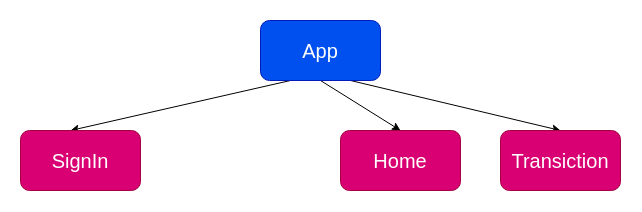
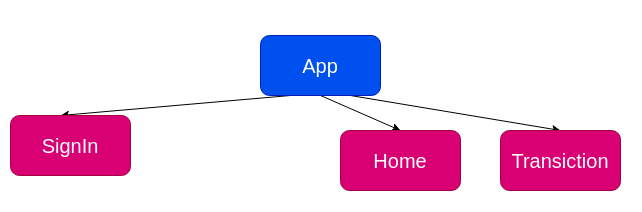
(321, 51) -> (321, 66)
(81, 161) -> (71, 146)
